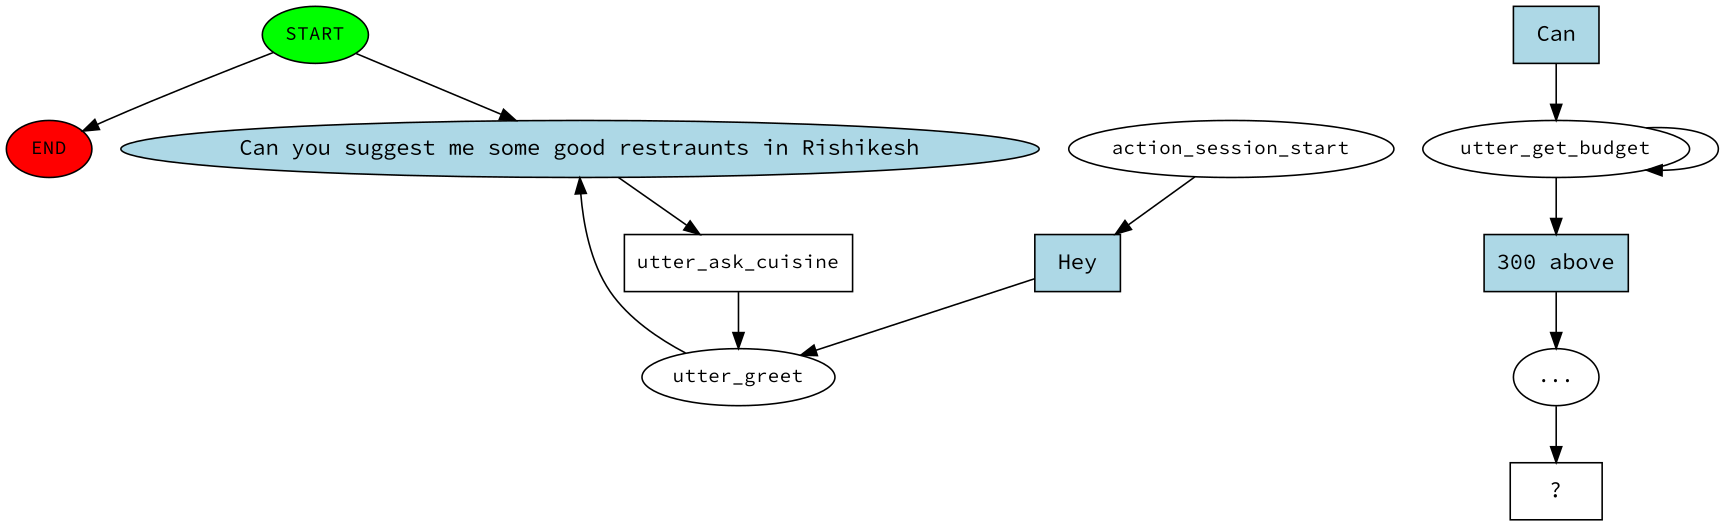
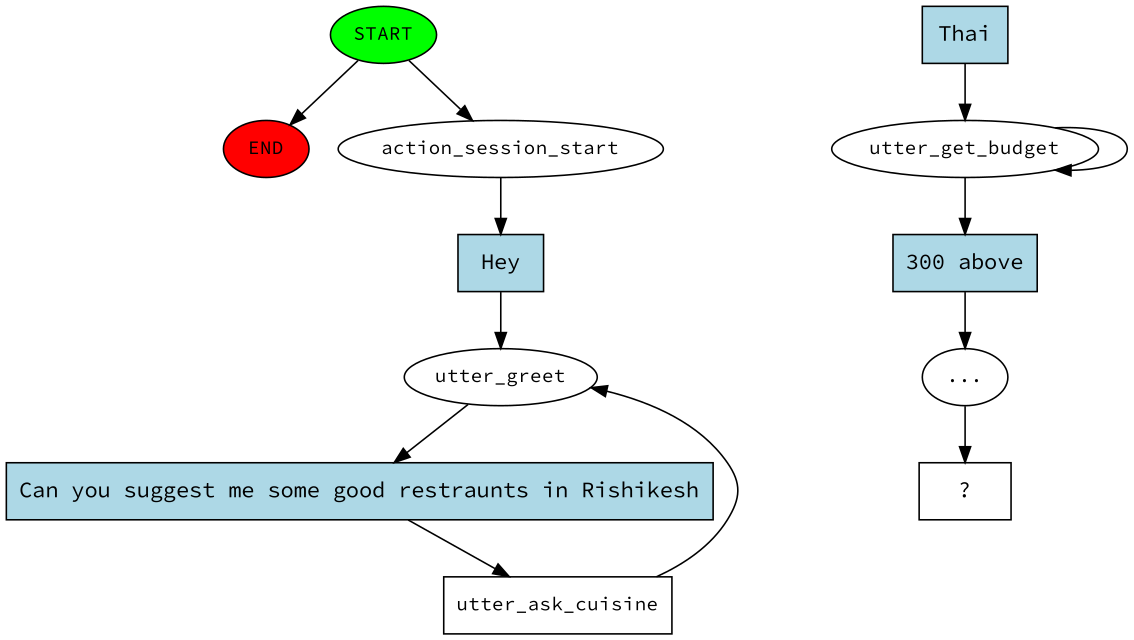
(1556, 35) -> (965, 35)
(429, 84) -> (435, 85)
(580, 149) -> (360, 491)
